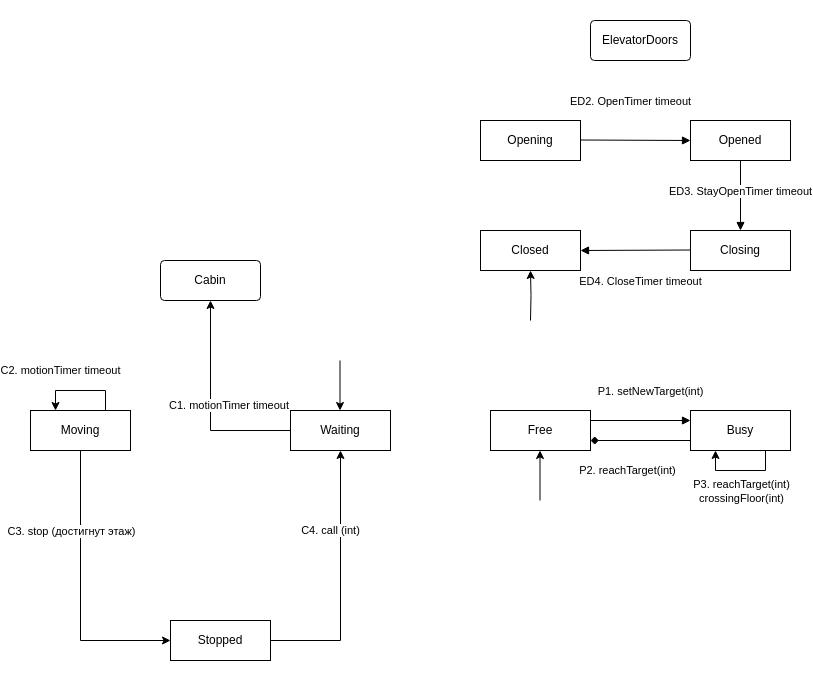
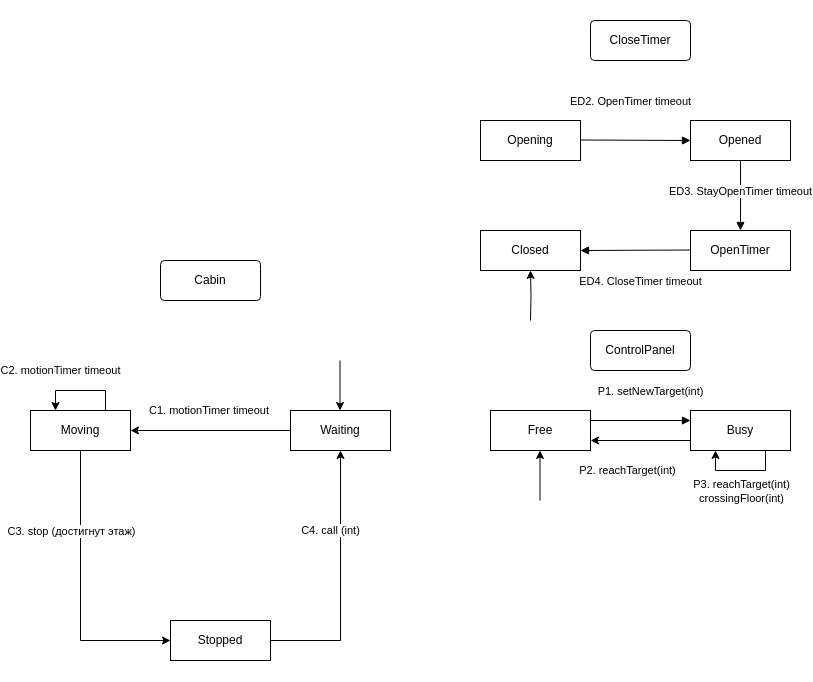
(641, 41) -> (641, 41)
(741, 251) -> (741, 251)
none -> (641, 351)
(211, 370) -> (175, 431)
(599, 441) -> (598, 441)
